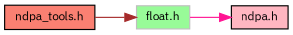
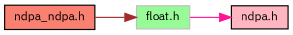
(50, 17) -> (50, 17)
